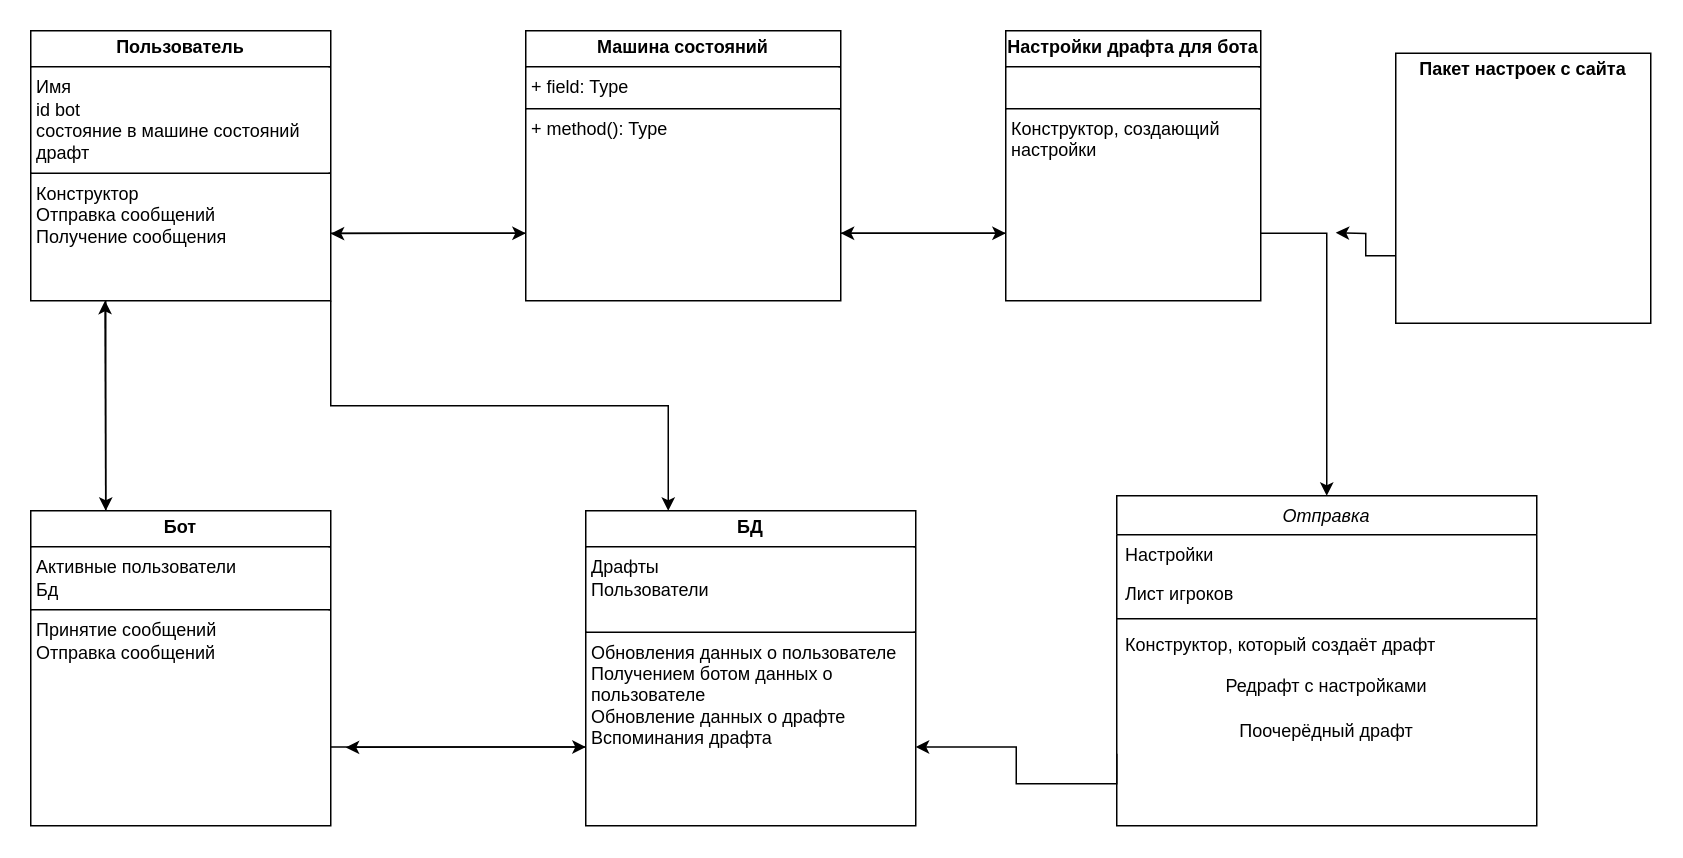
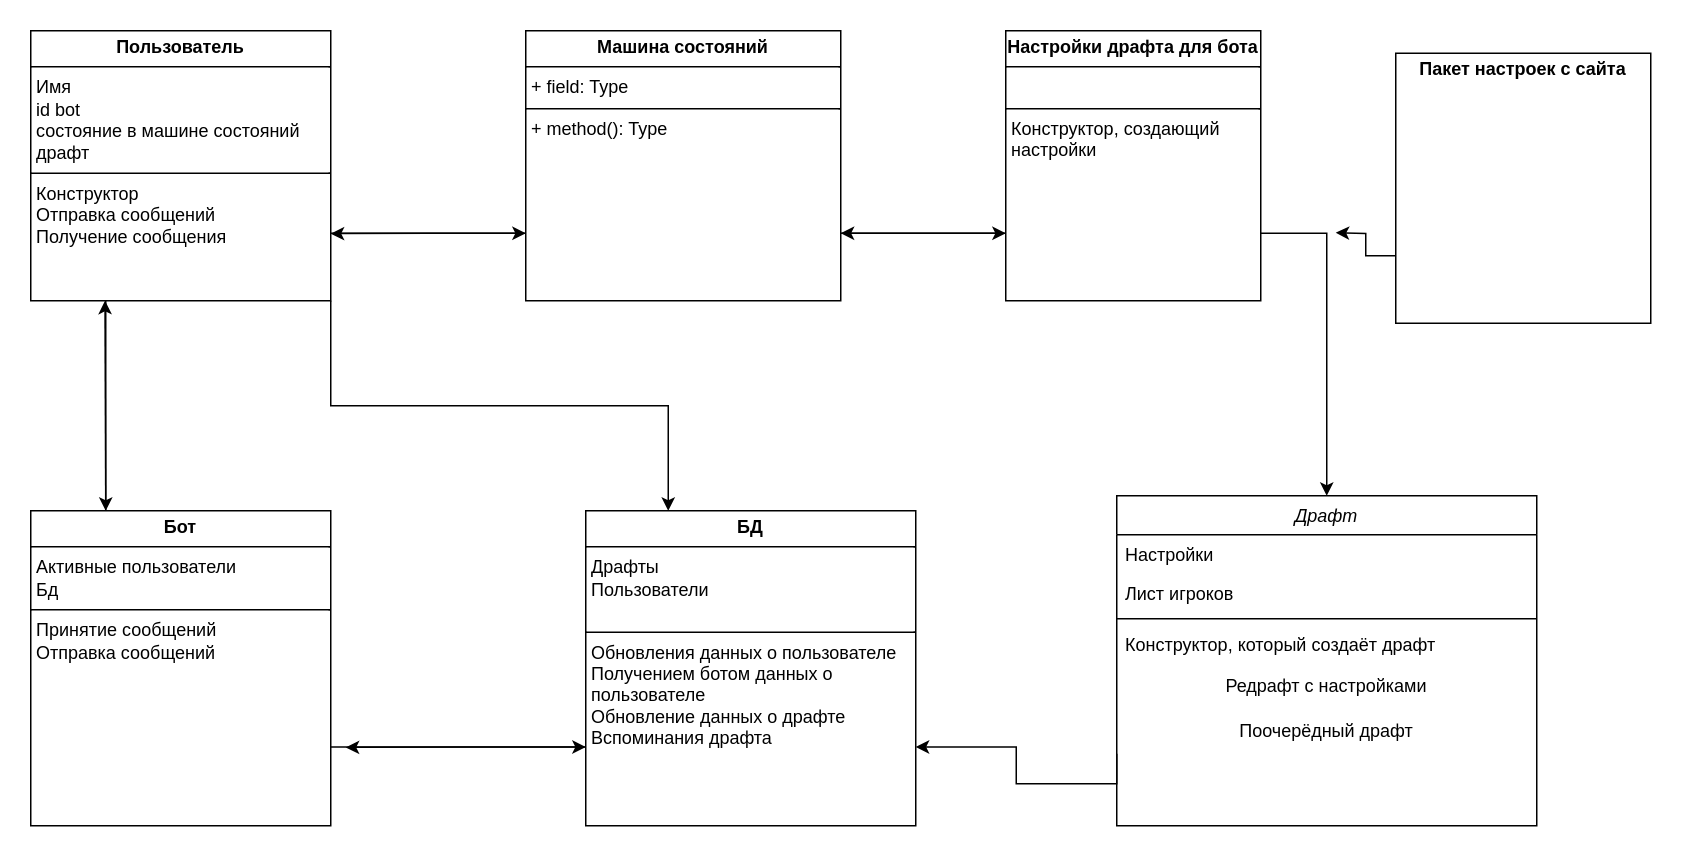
(1326, 516) -> (1326, 516)
